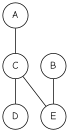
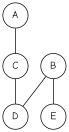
none -> (34, 91)
(34, 91) -> none
